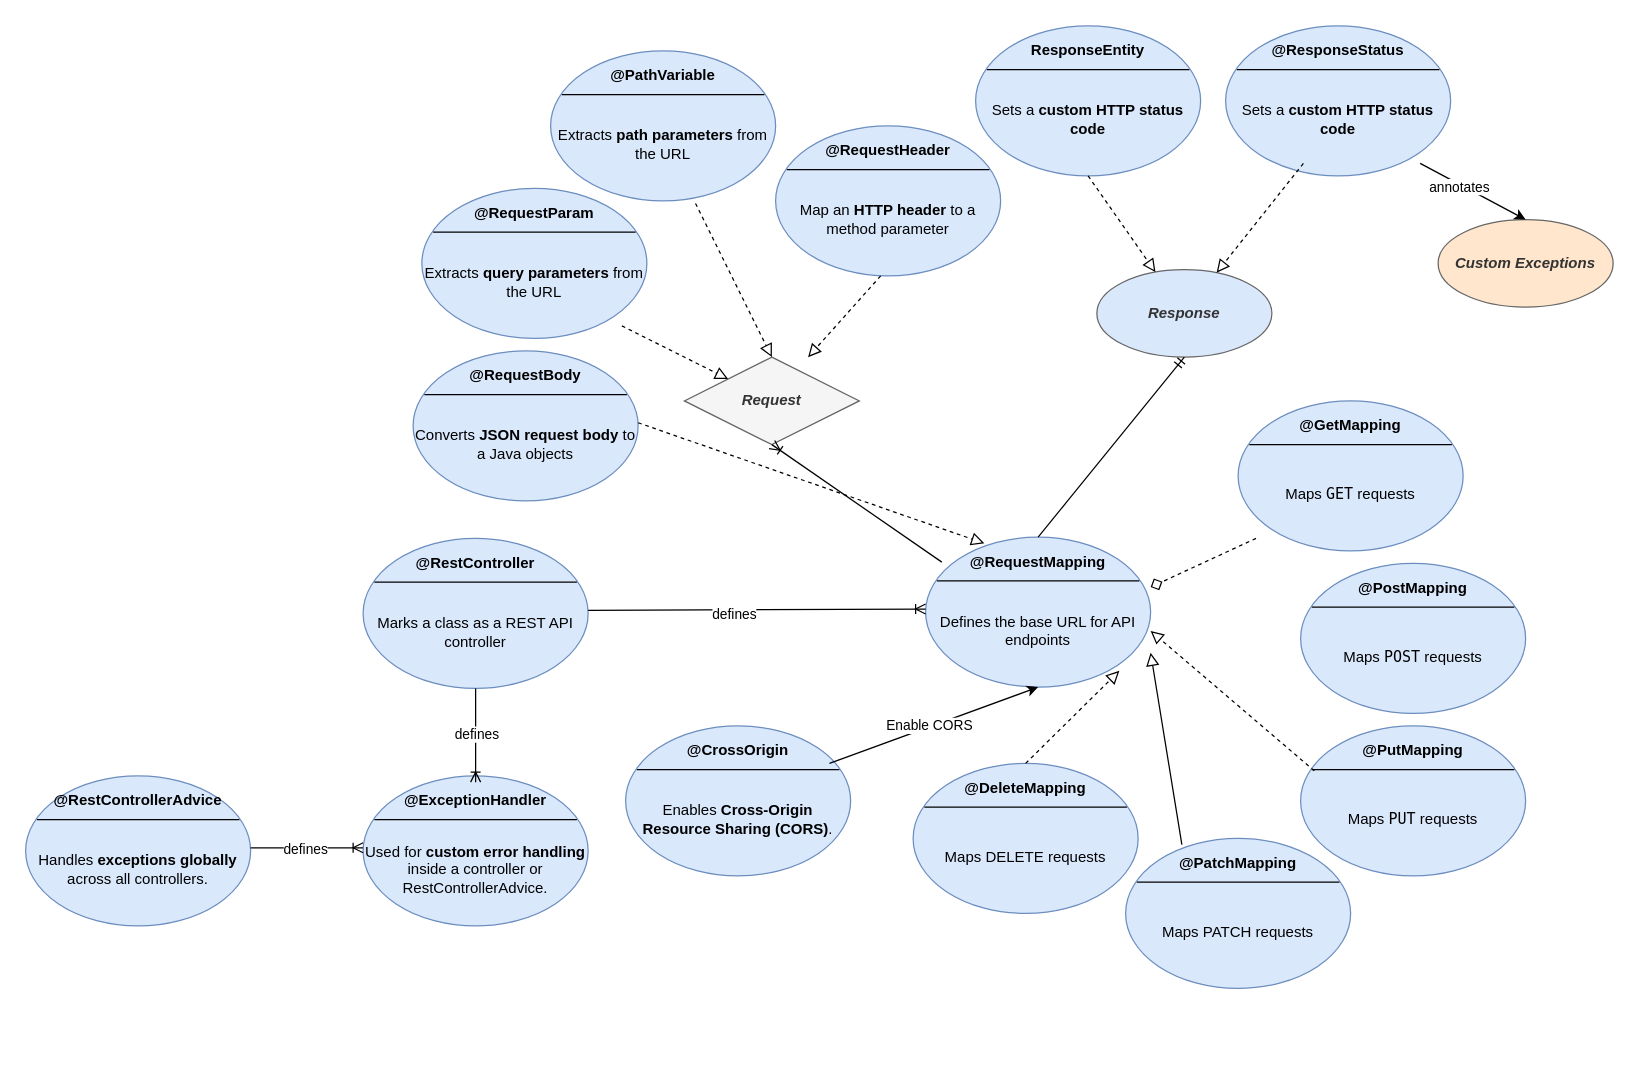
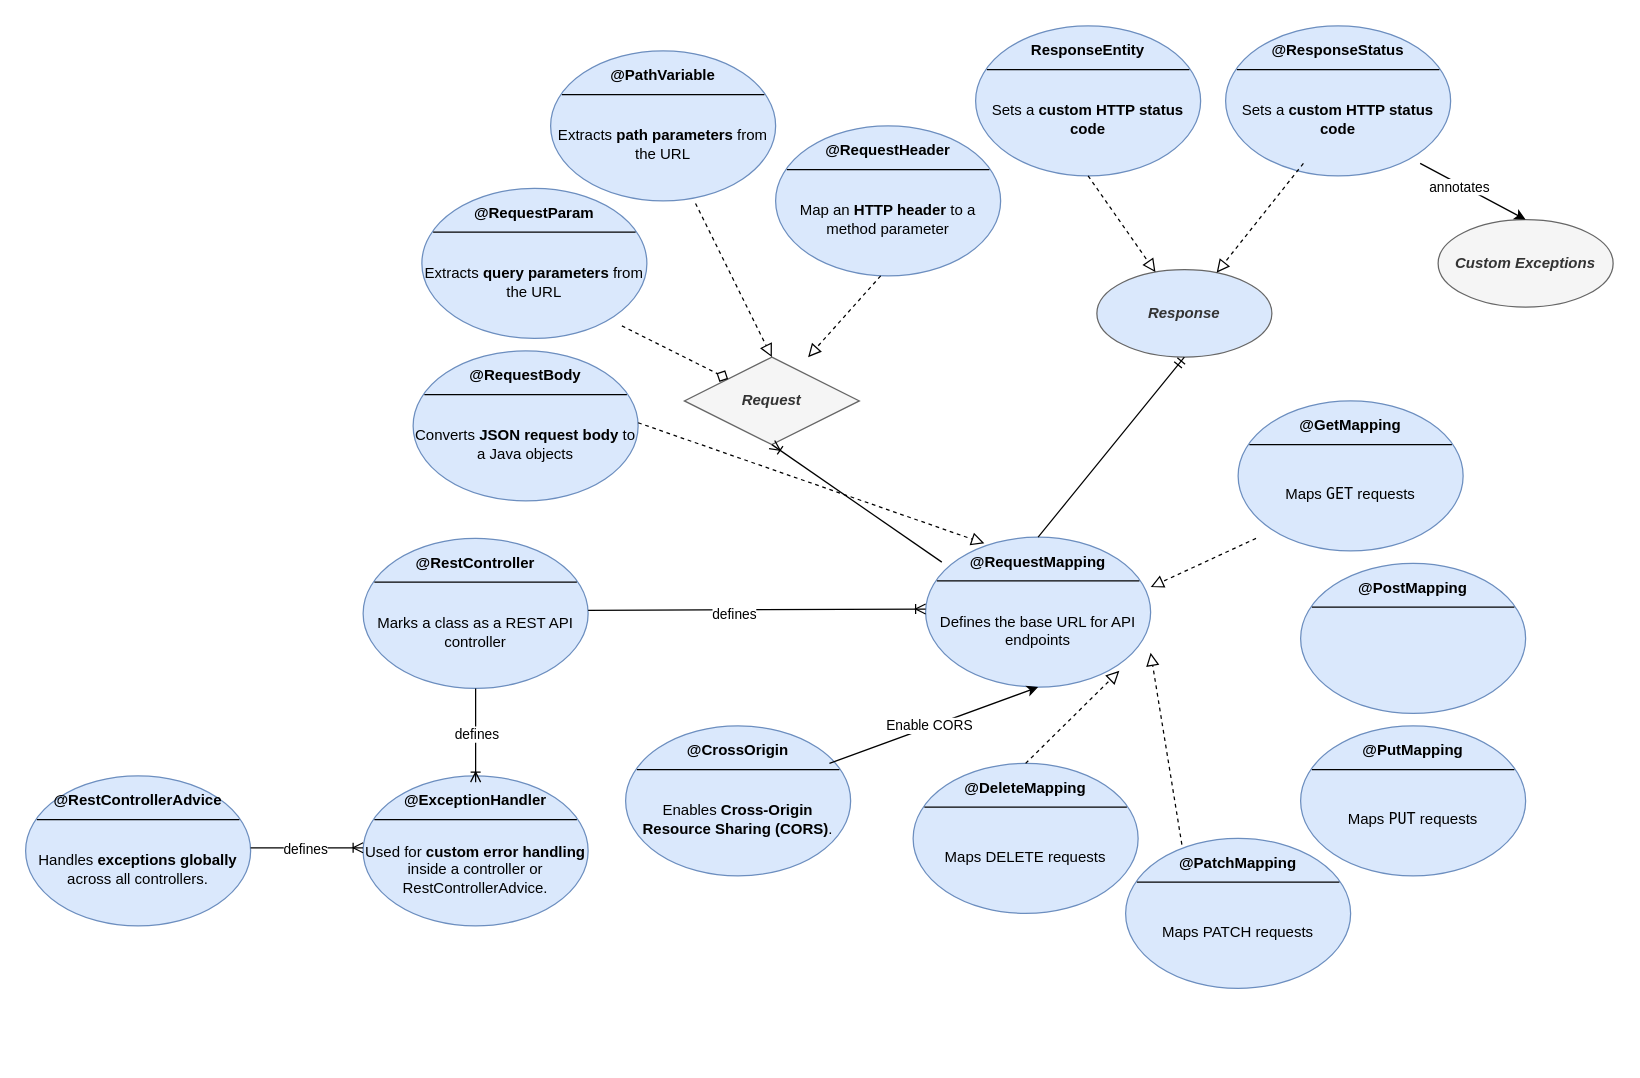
(1526, 263) -> (1526, 263)
(715, 372) -> (715, 372)
(1163, 581) -> (1163, 581)
(1413, 657) -> none
(1235, 703) -> none
(1167, 754) -> (1167, 754)
